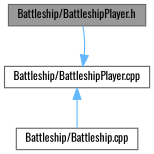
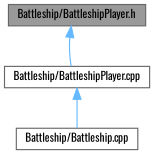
(85, 41) -> (70, 52)
